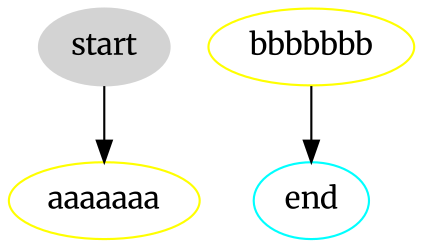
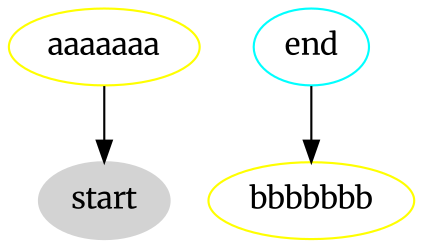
(104, 113) -> (104, 113)
(311, 113) -> (311, 113)
